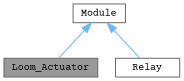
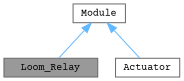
(51, 68) -> (51, 68)
(148, 68) -> (148, 68)
